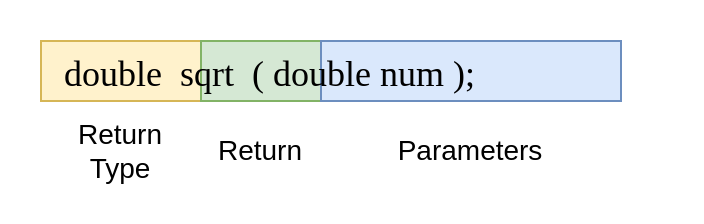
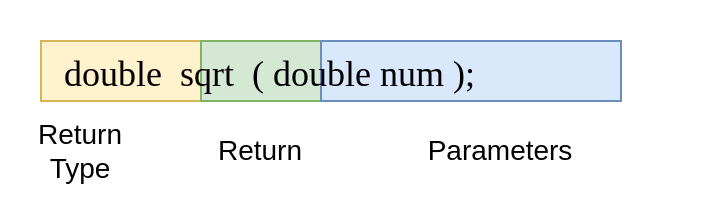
(121, 151) -> (81, 151)
(471, 151) -> (501, 151)
